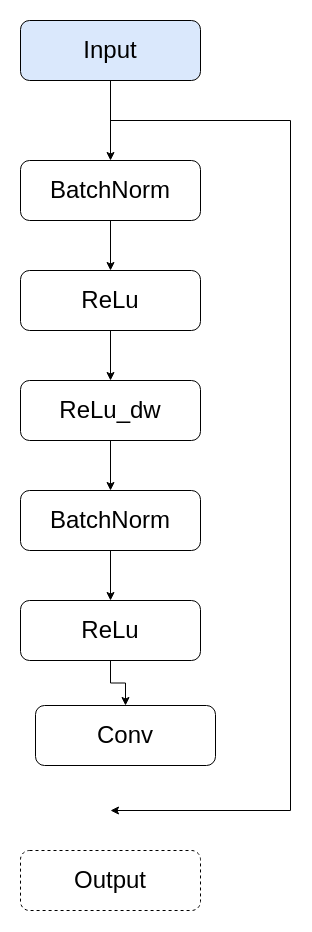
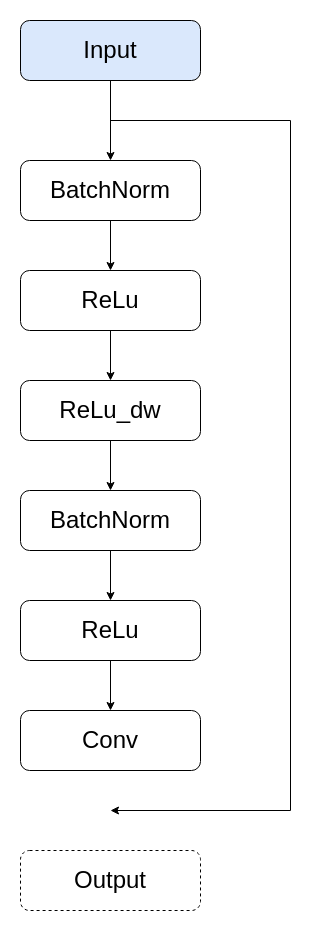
(126, 736) -> (111, 741)
